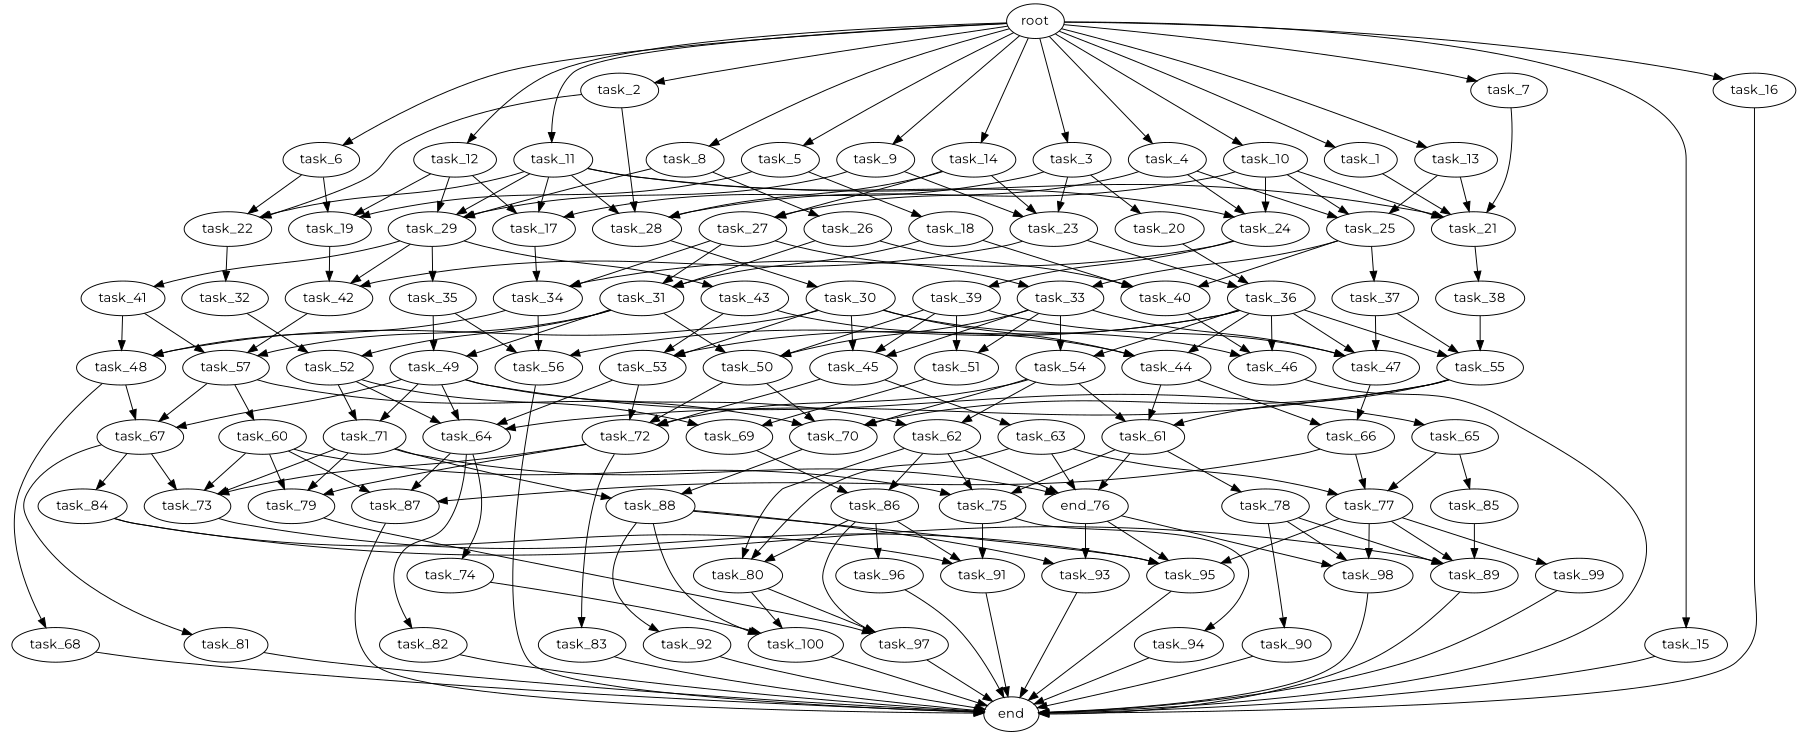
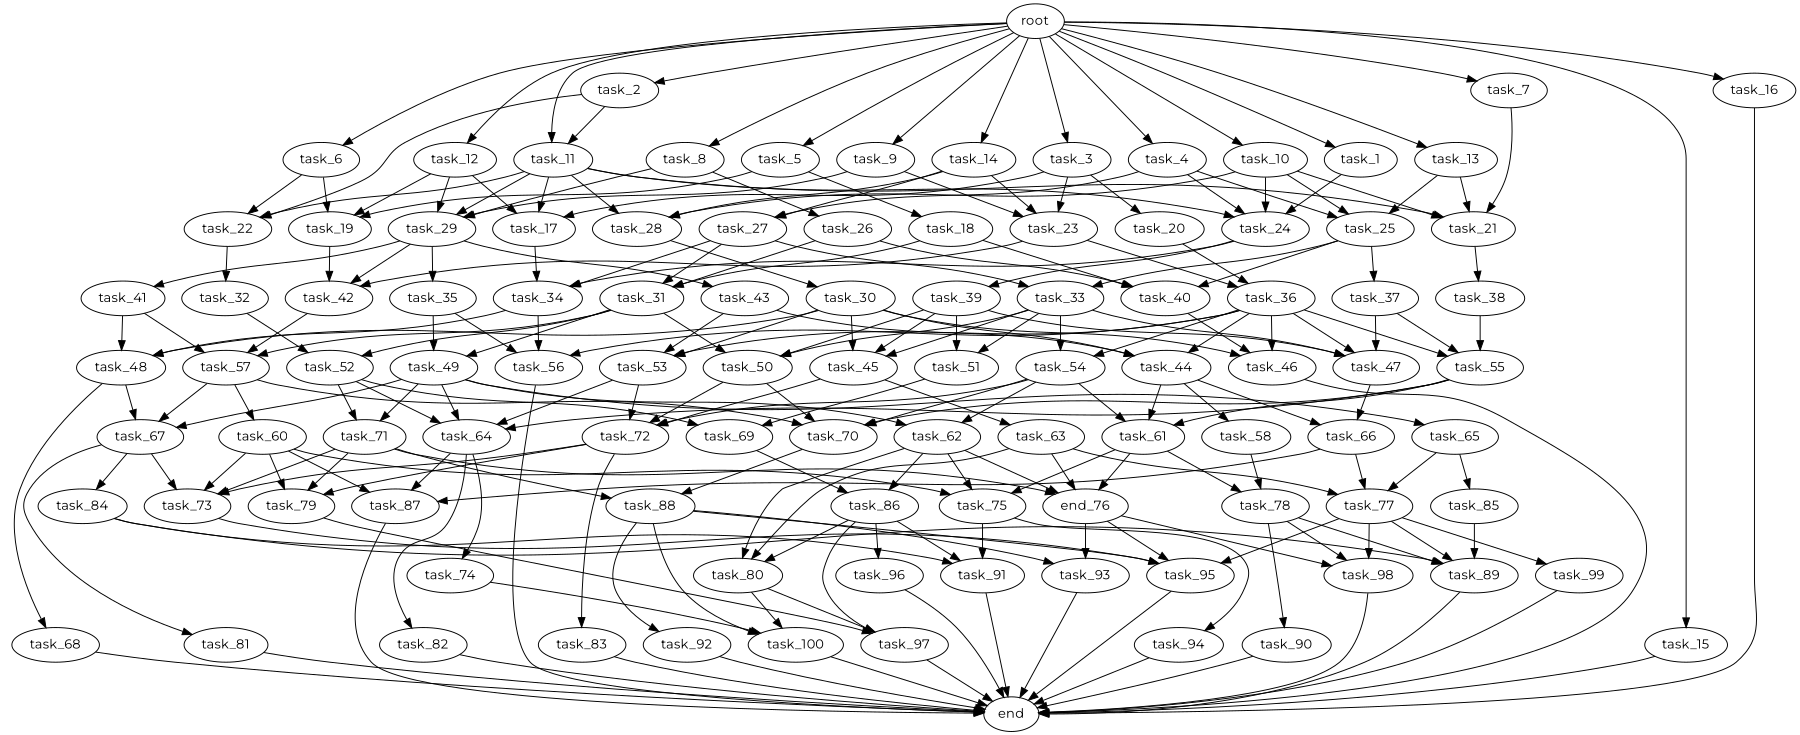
(628, 155) -> (590, 122)
(1409, 190) -> (1321, 189)
none -> (1246, 437)
